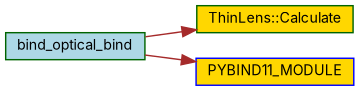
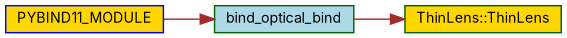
(275, 19) -> (483, 19)
(163, 57) -> (182, 19)
